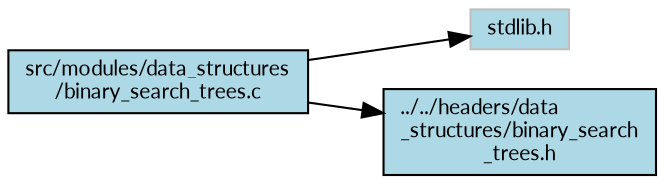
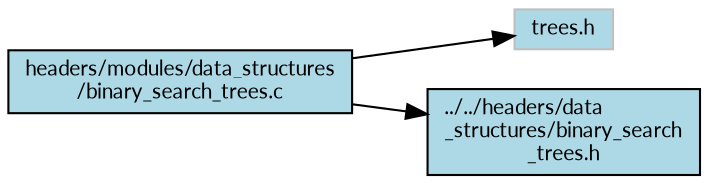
(520, 29) -> (564, 29)
(158, 82) -> (180, 82)
